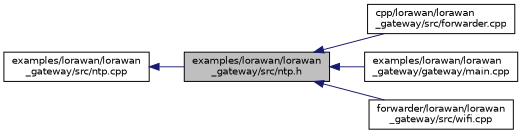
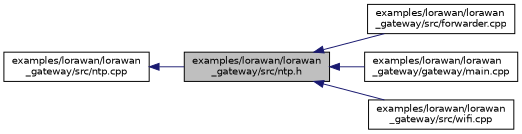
(441, 19) -> (441, 19)
(441, 115) -> (441, 115)
